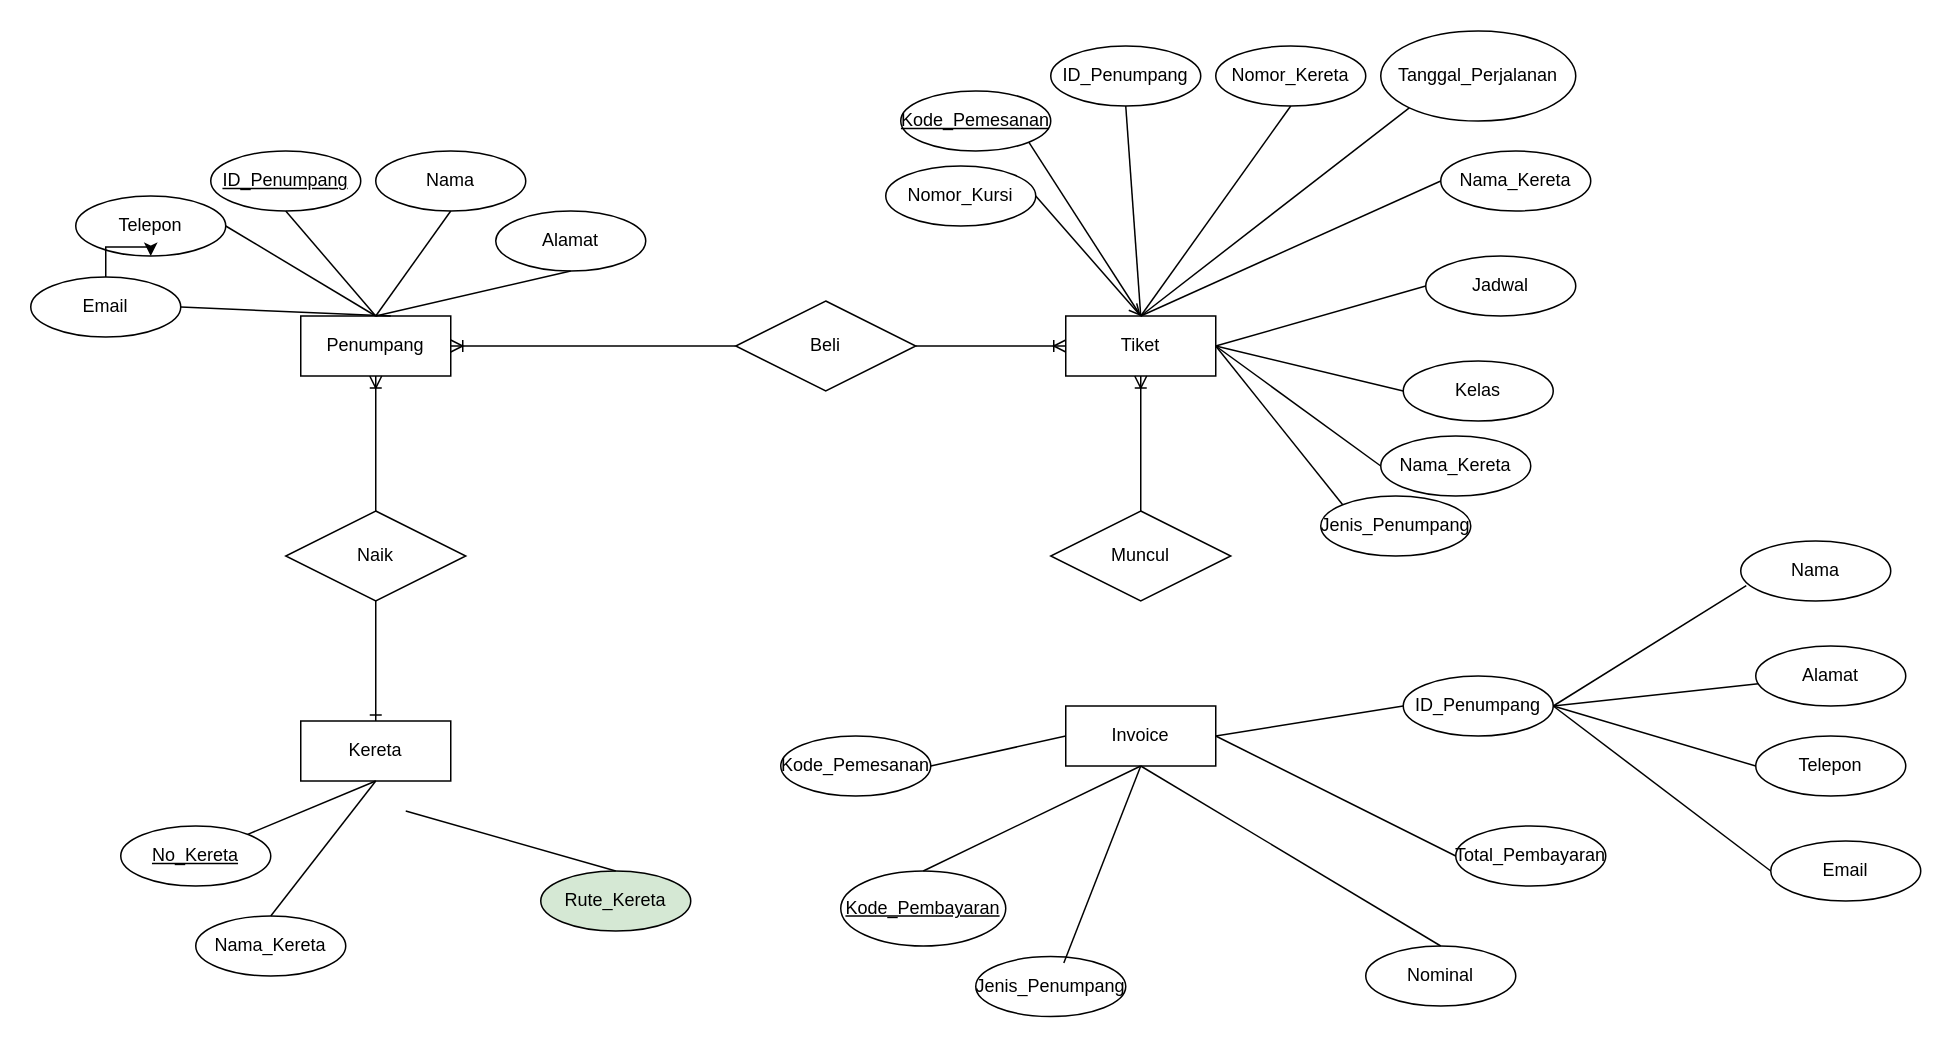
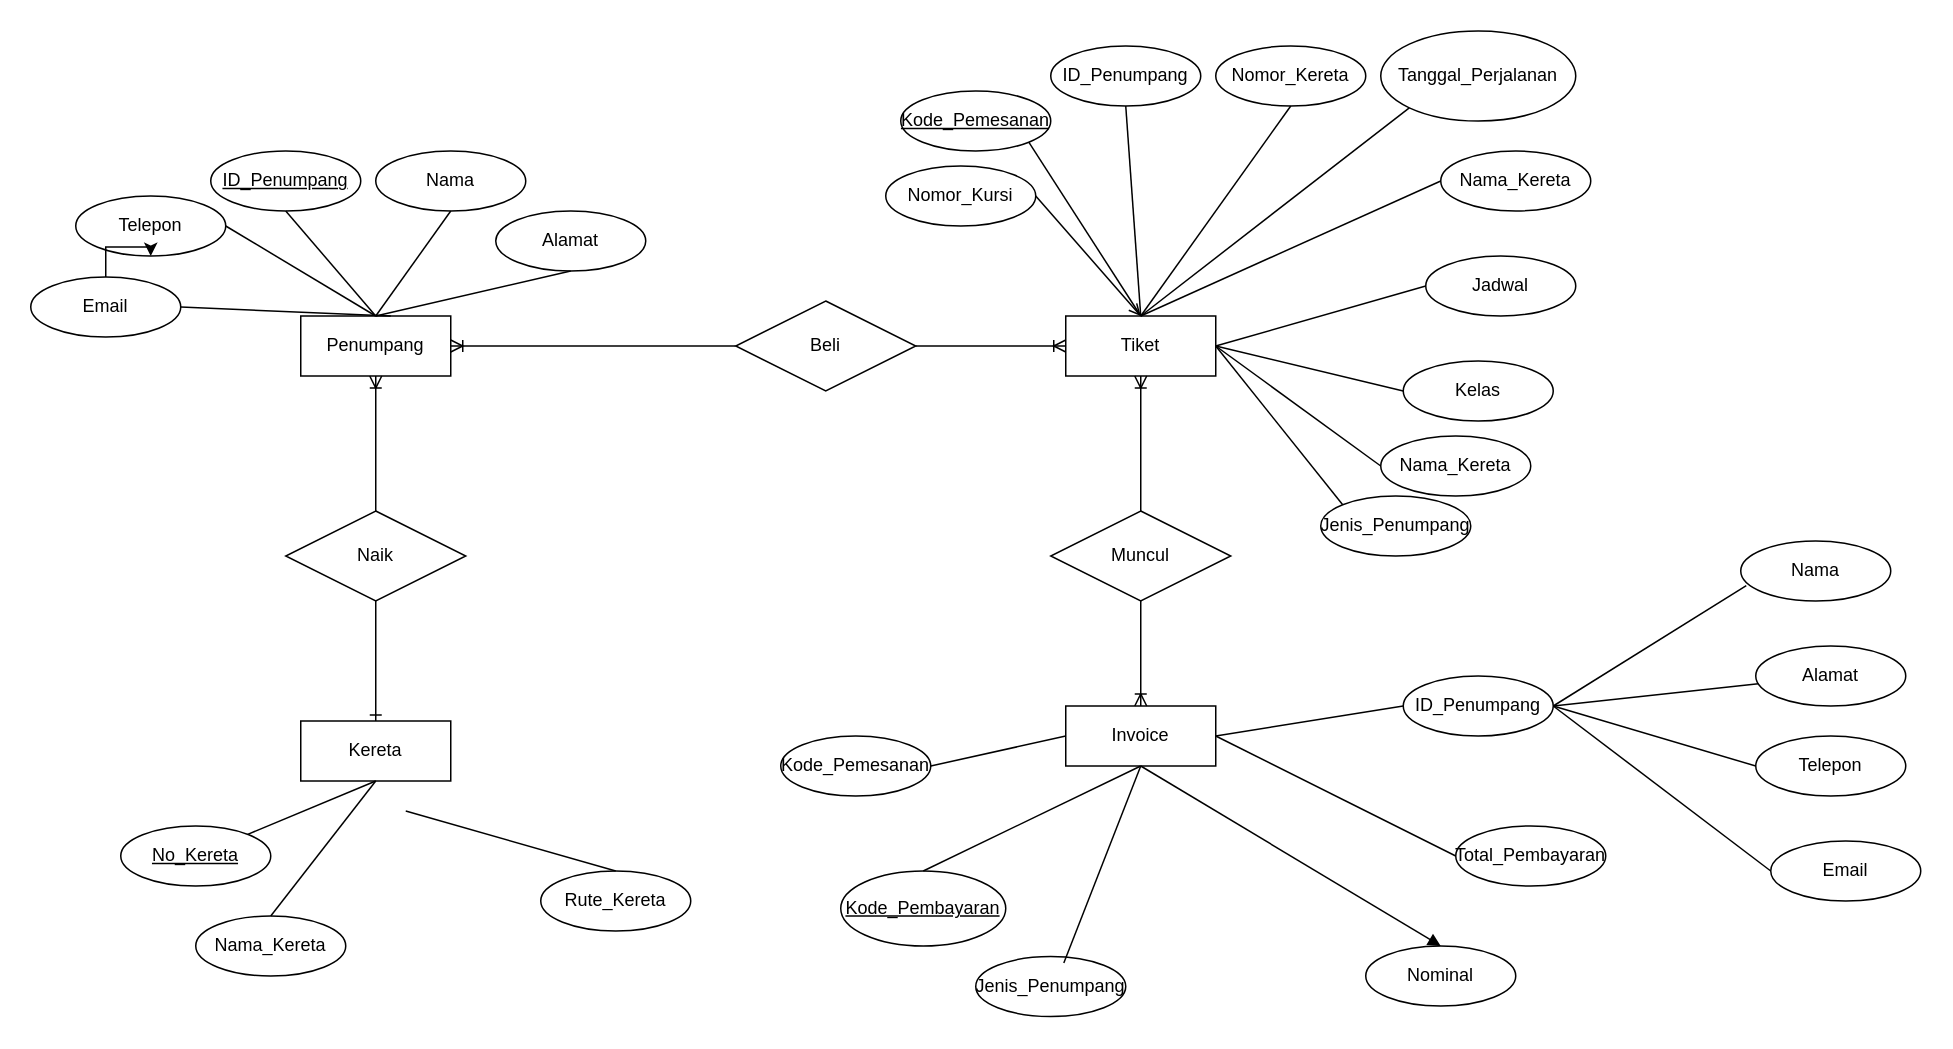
none -> (1141, 653)
(616, 901) -> (616, 901)
(1434, 942) -> (1429, 938)
